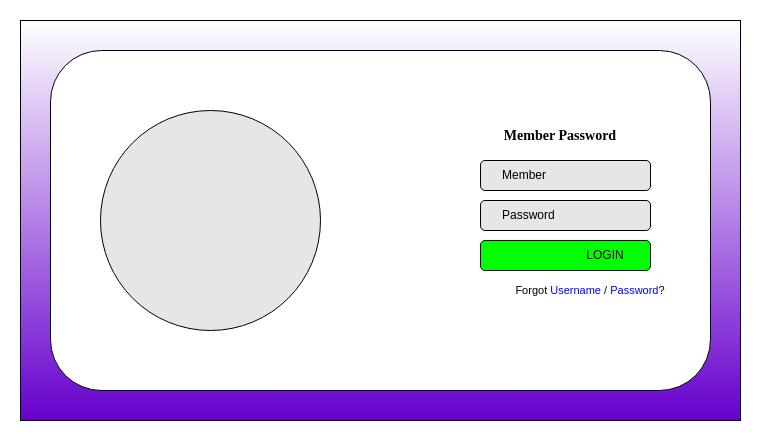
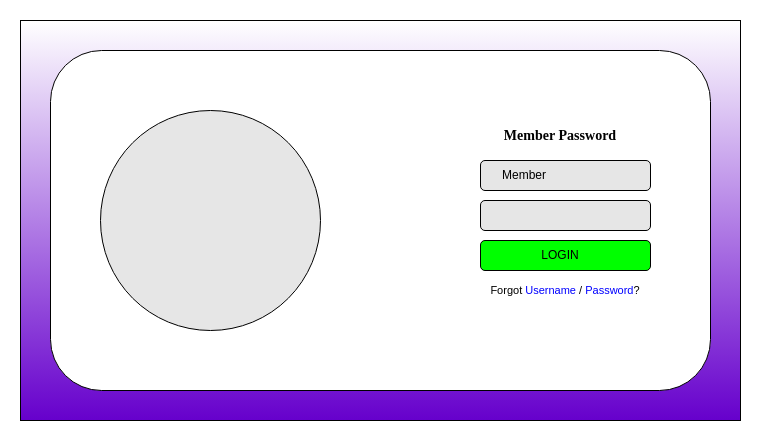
(541, 216) -> none
(606, 256) -> (561, 256)
(591, 291) -> (566, 291)
